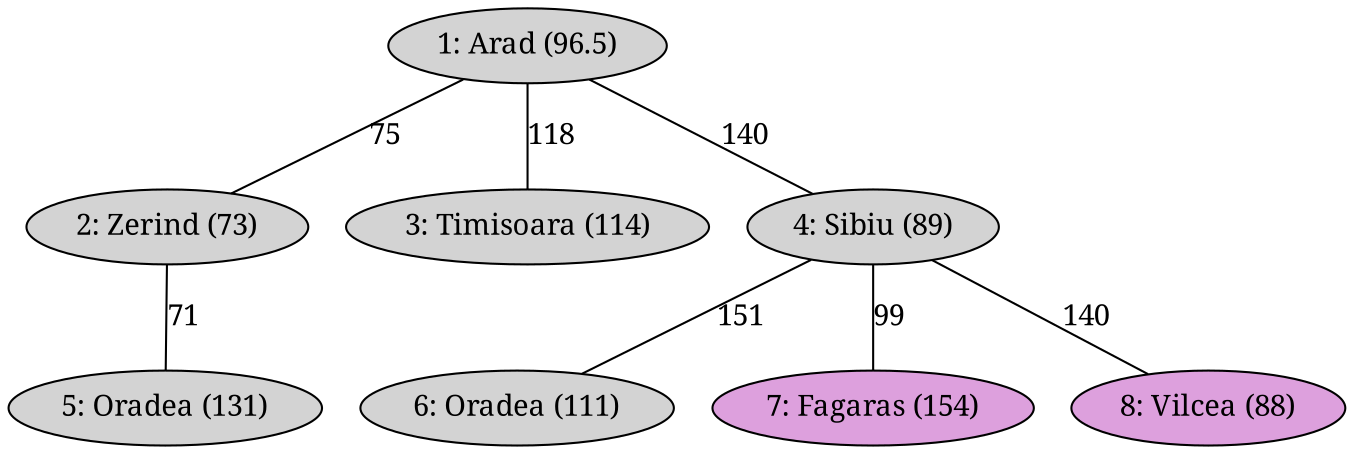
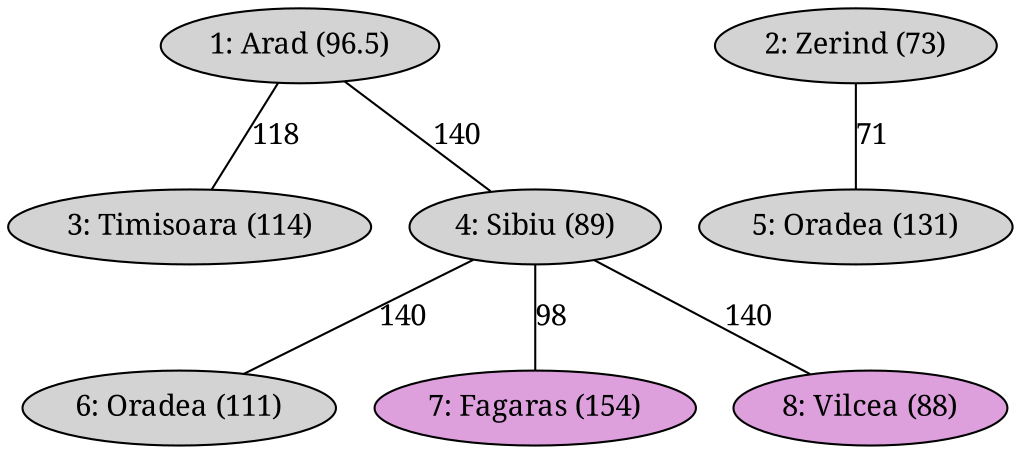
(347, 137) -> none
(741, 317) -> (403, 317)
(890, 317) -> (552, 317)
